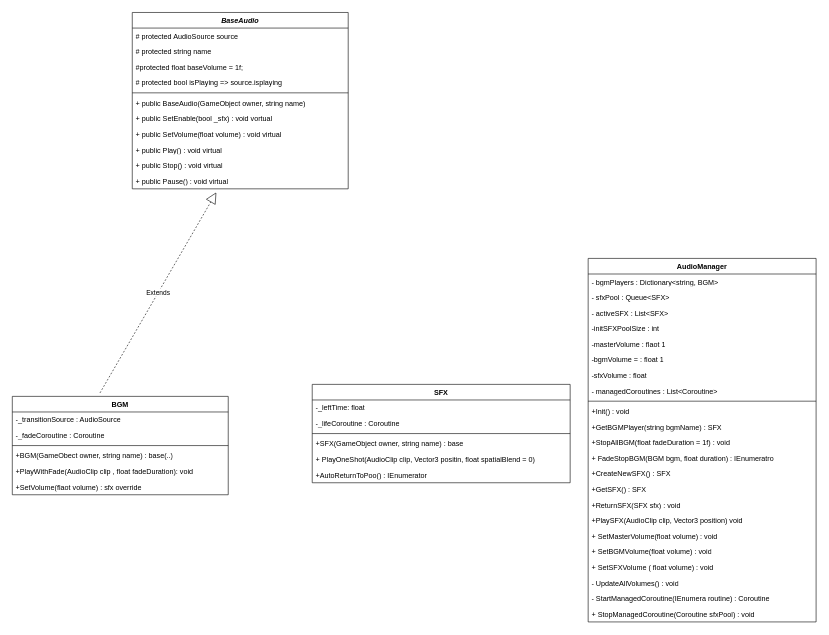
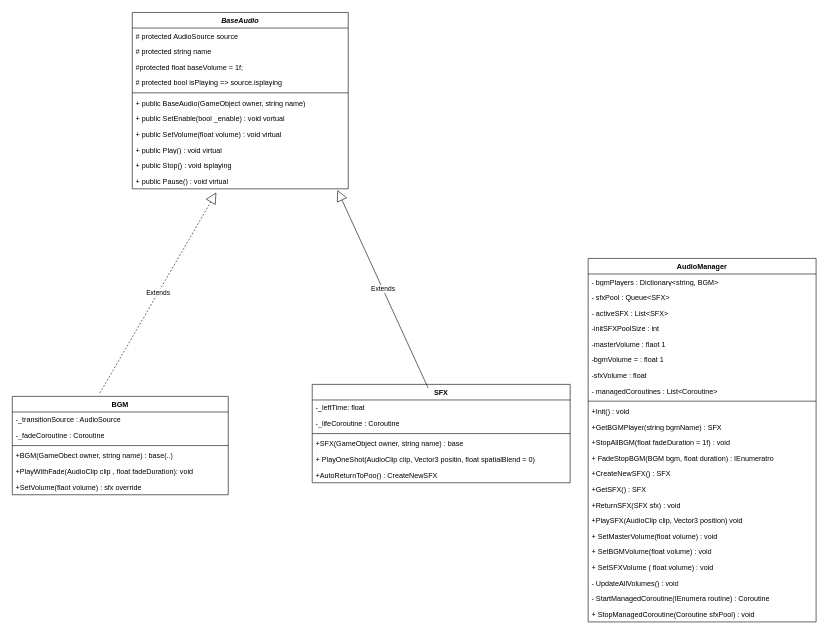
(212, 119) -> (218, 119)
(186, 166) -> (189, 166)
none -> (385, 294)
(378, 476) -> (380, 476)
